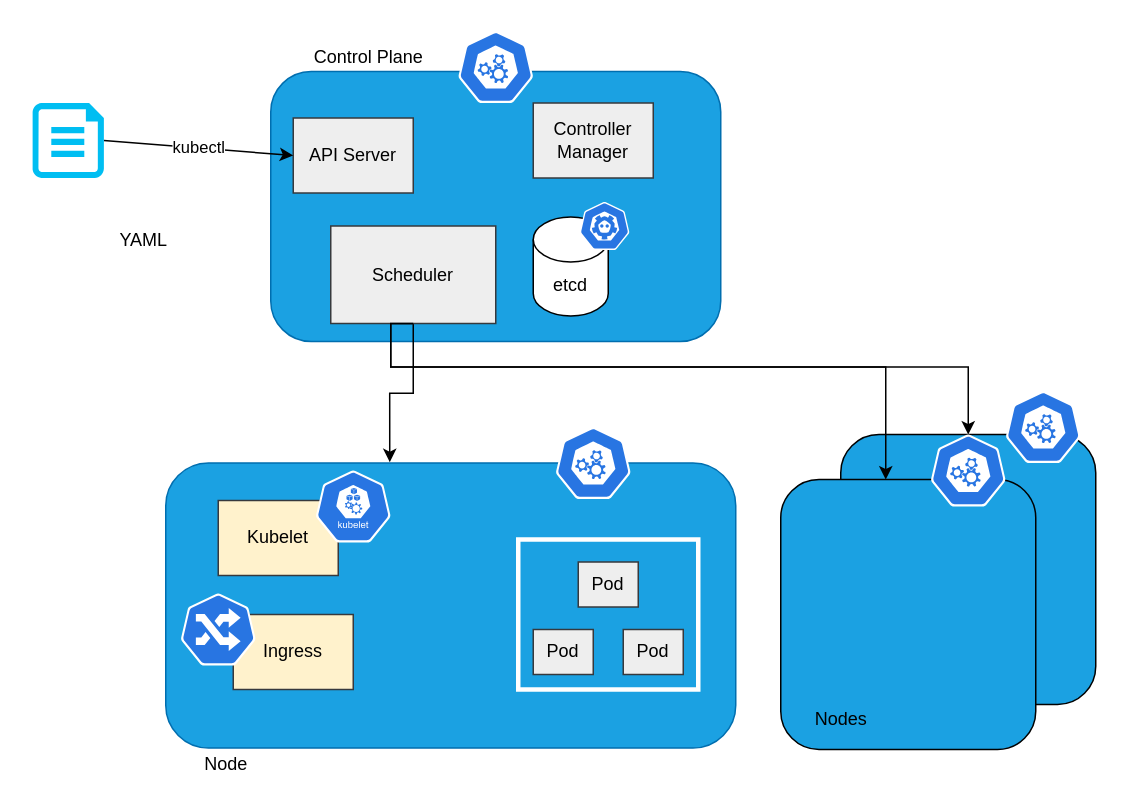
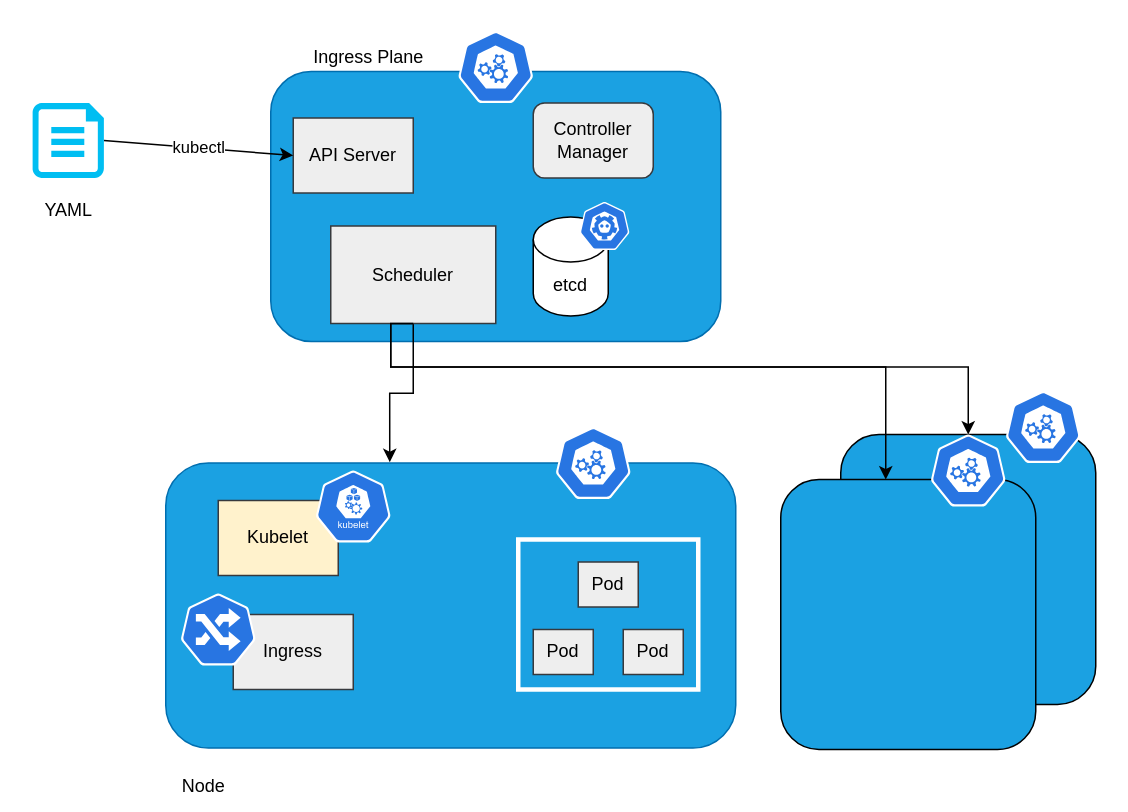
(369, 58) -> (369, 58)
(593, 140) -> (593, 140)
(143, 241) -> (68, 211)
(293, 652) -> (293, 652)
(841, 719) -> none
(226, 764) -> (203, 787)
